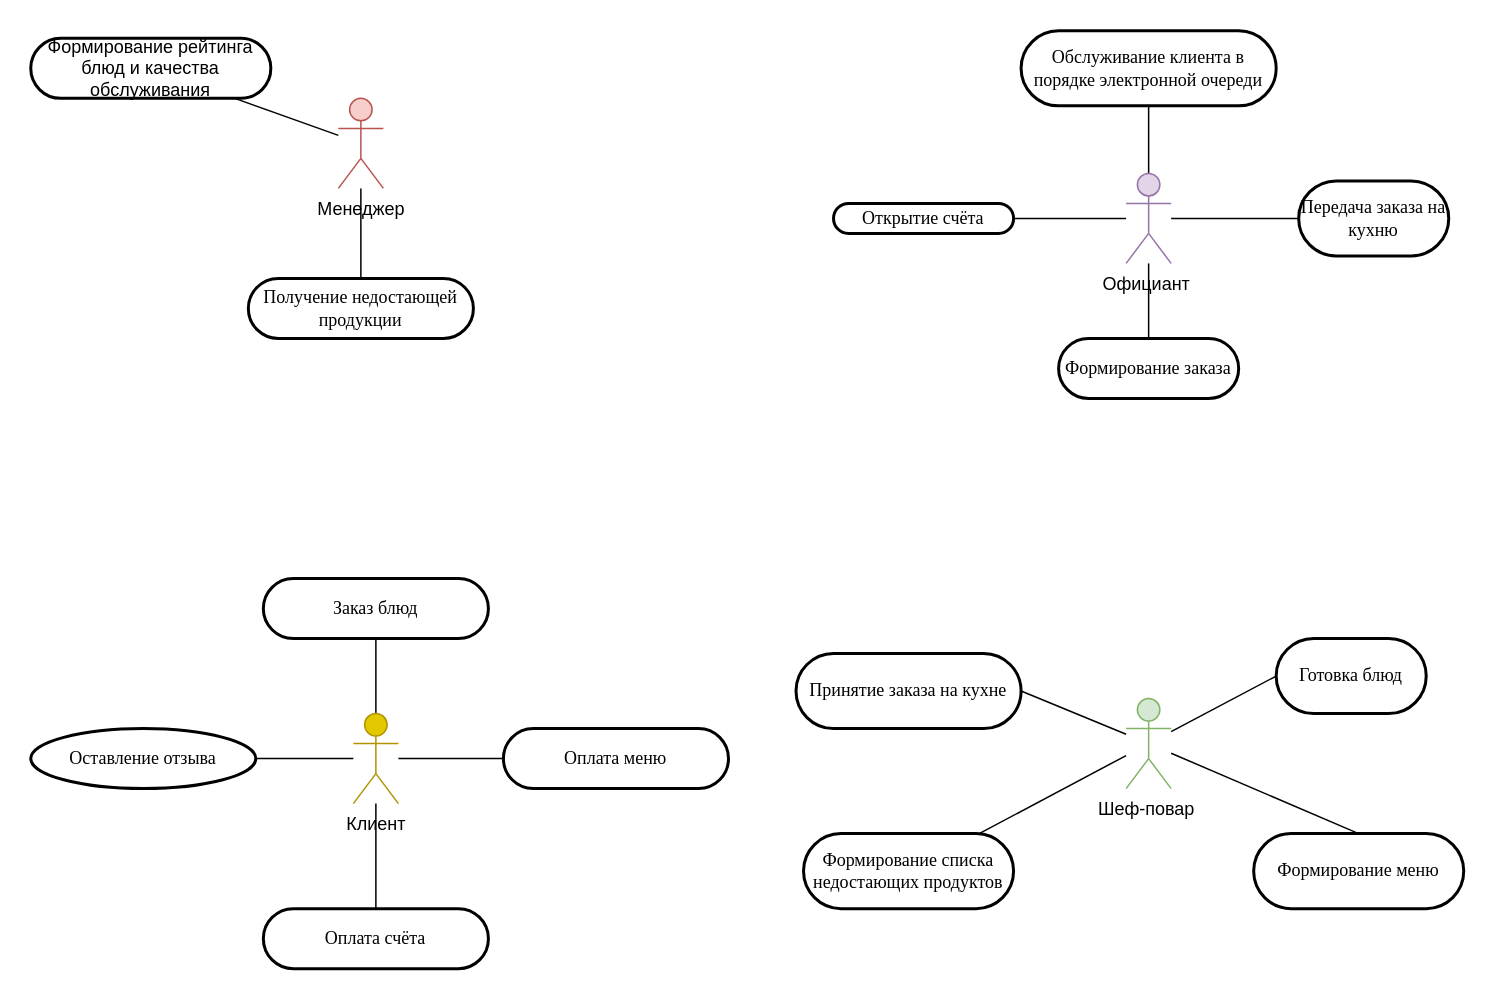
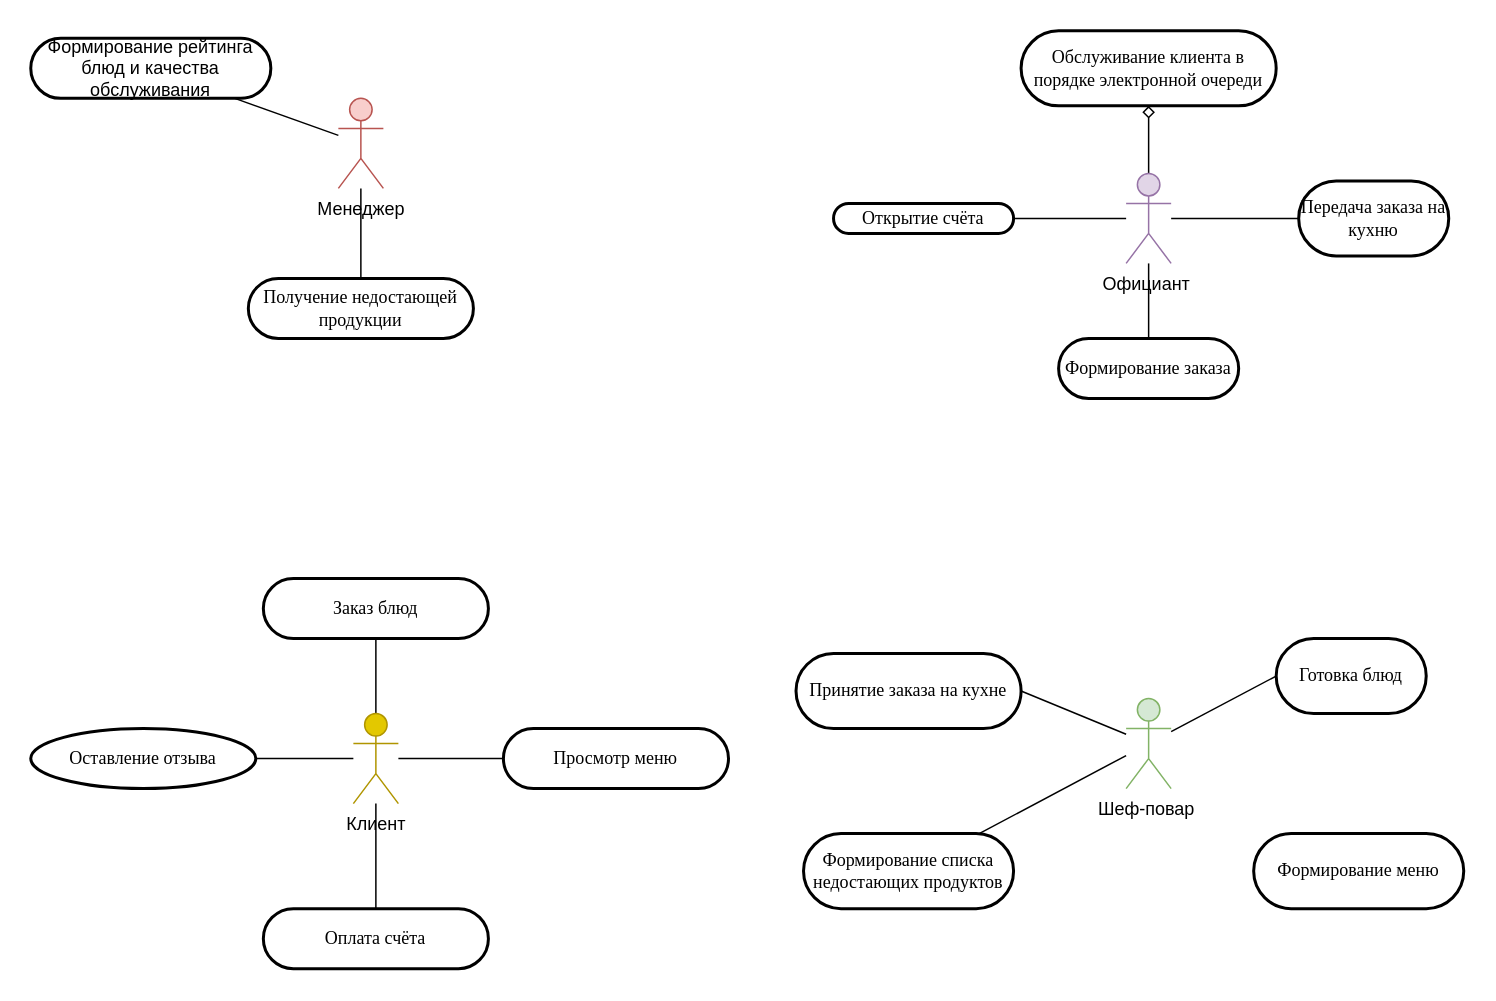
(1148, 112) -> (1148, 118)
(616, 758) -> (616, 758)
(1263, 792) -> none
